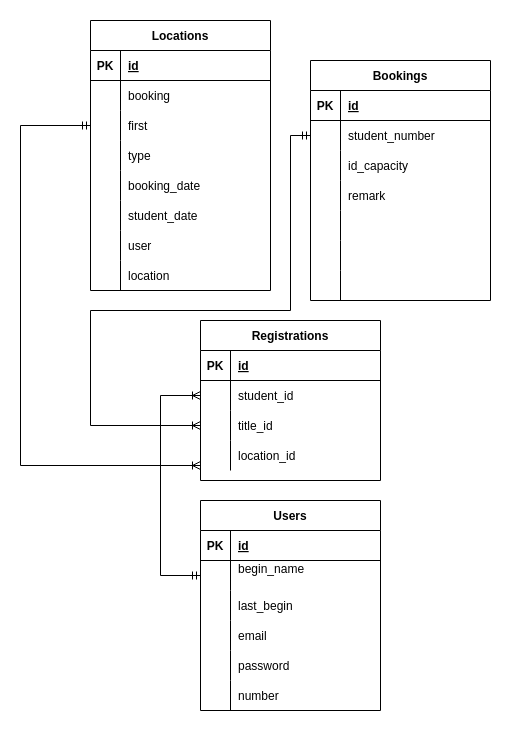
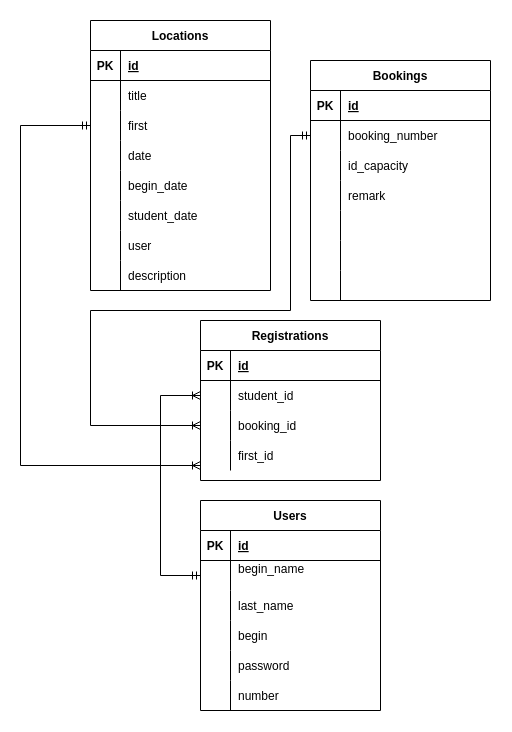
(150, 96) -> (142, 96)
(395, 136) -> (393, 136)
(141, 156) -> (141, 156)
(167, 186) -> (160, 186)
(152, 276) -> (162, 276)
(260, 426) -> (268, 426)
(270, 456) -> (262, 456)
(268, 606) -> (267, 606)
(252, 636) -> (253, 636)
